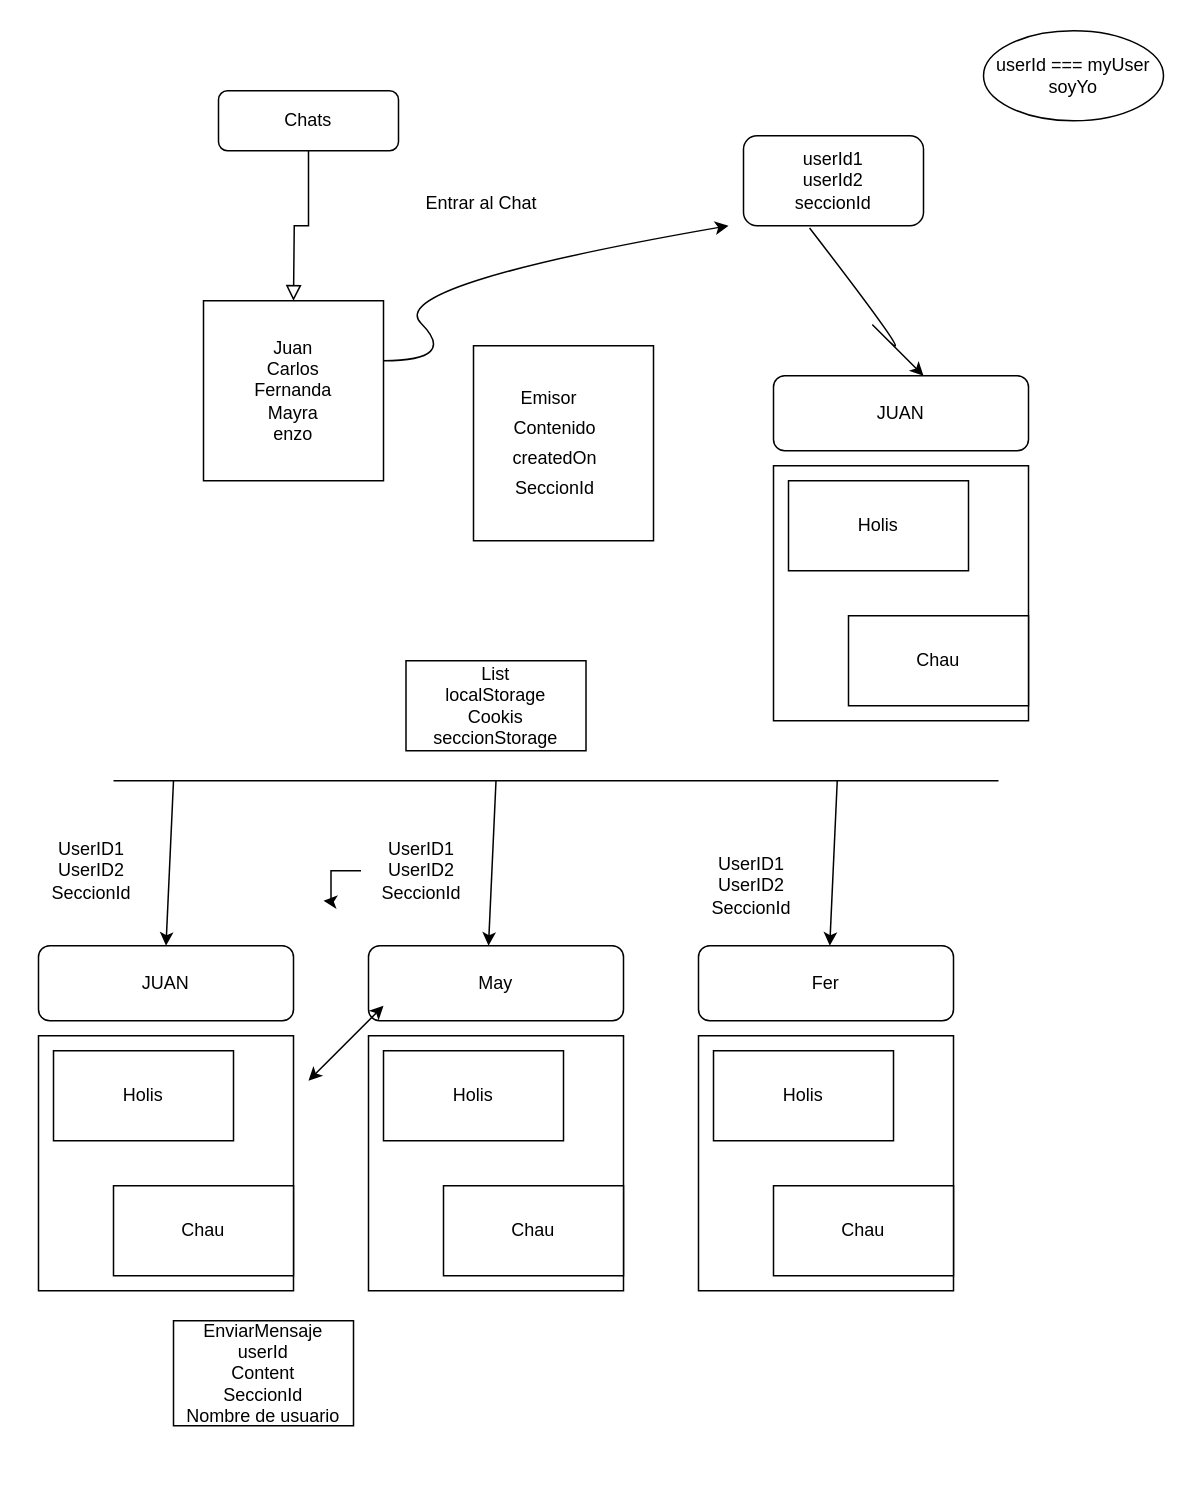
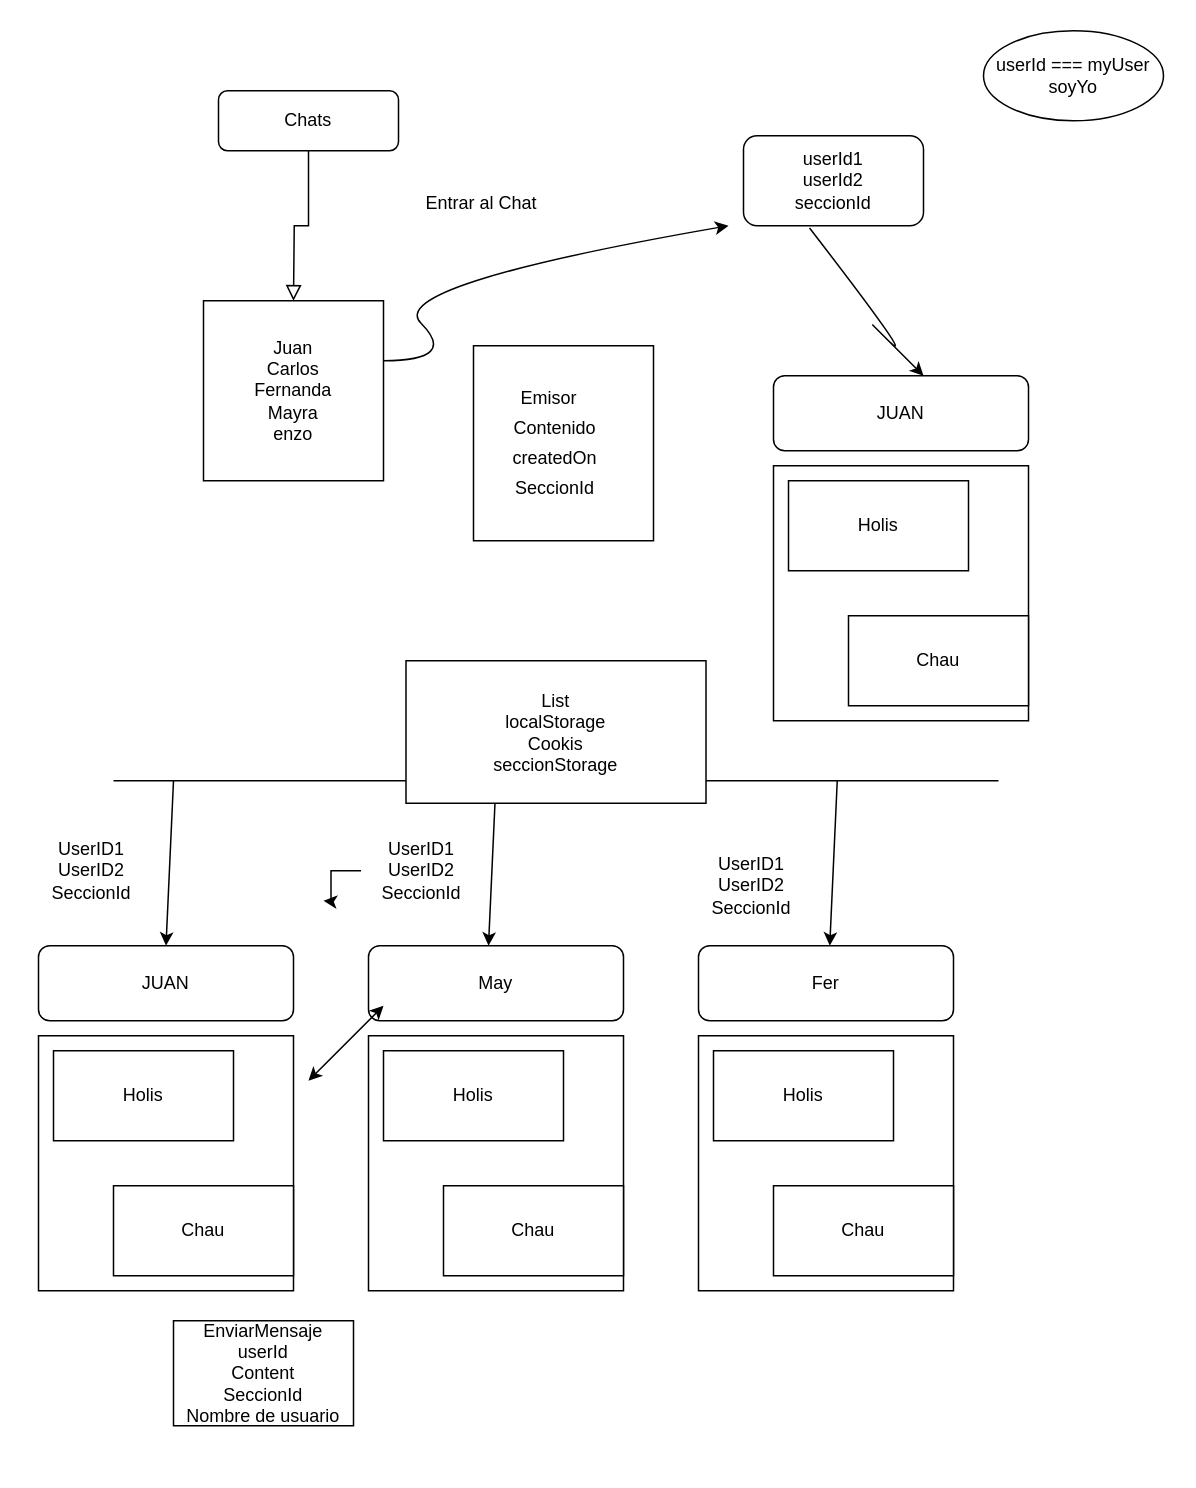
(496, 706) -> (556, 732)
